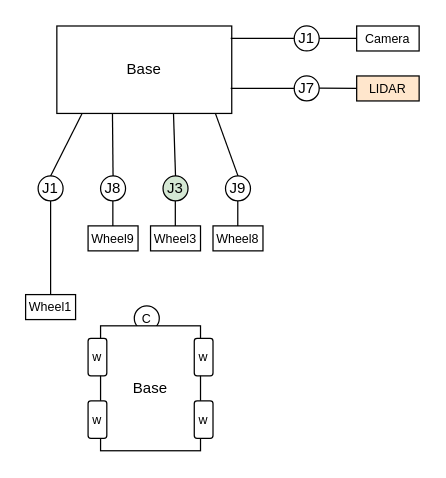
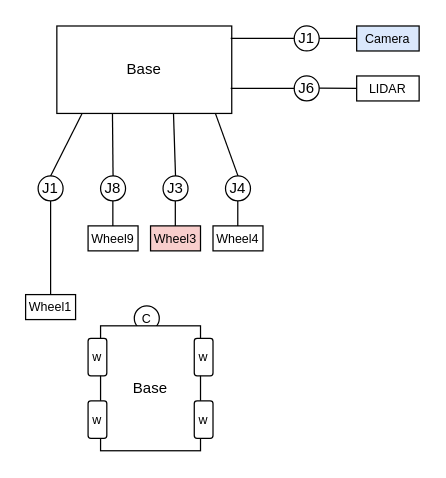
(388, 38) -> (388, 38)
(307, 88) -> (307, 88)
(388, 88) -> (388, 88)
(176, 188) -> (176, 188)
(238, 188) -> (238, 188)
(176, 238) -> (176, 238)
(238, 238) -> (238, 238)
